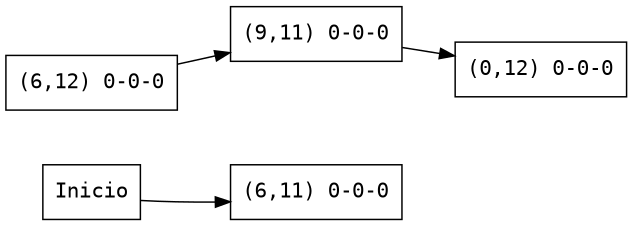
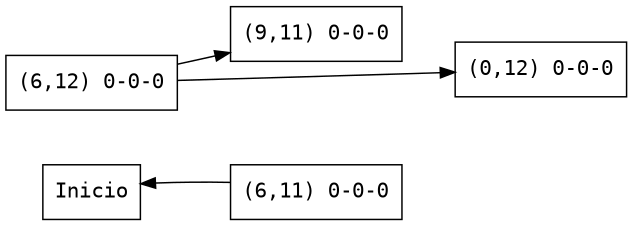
(421, 51) -> (309, 77)
(178, 202) -> (193, 182)
